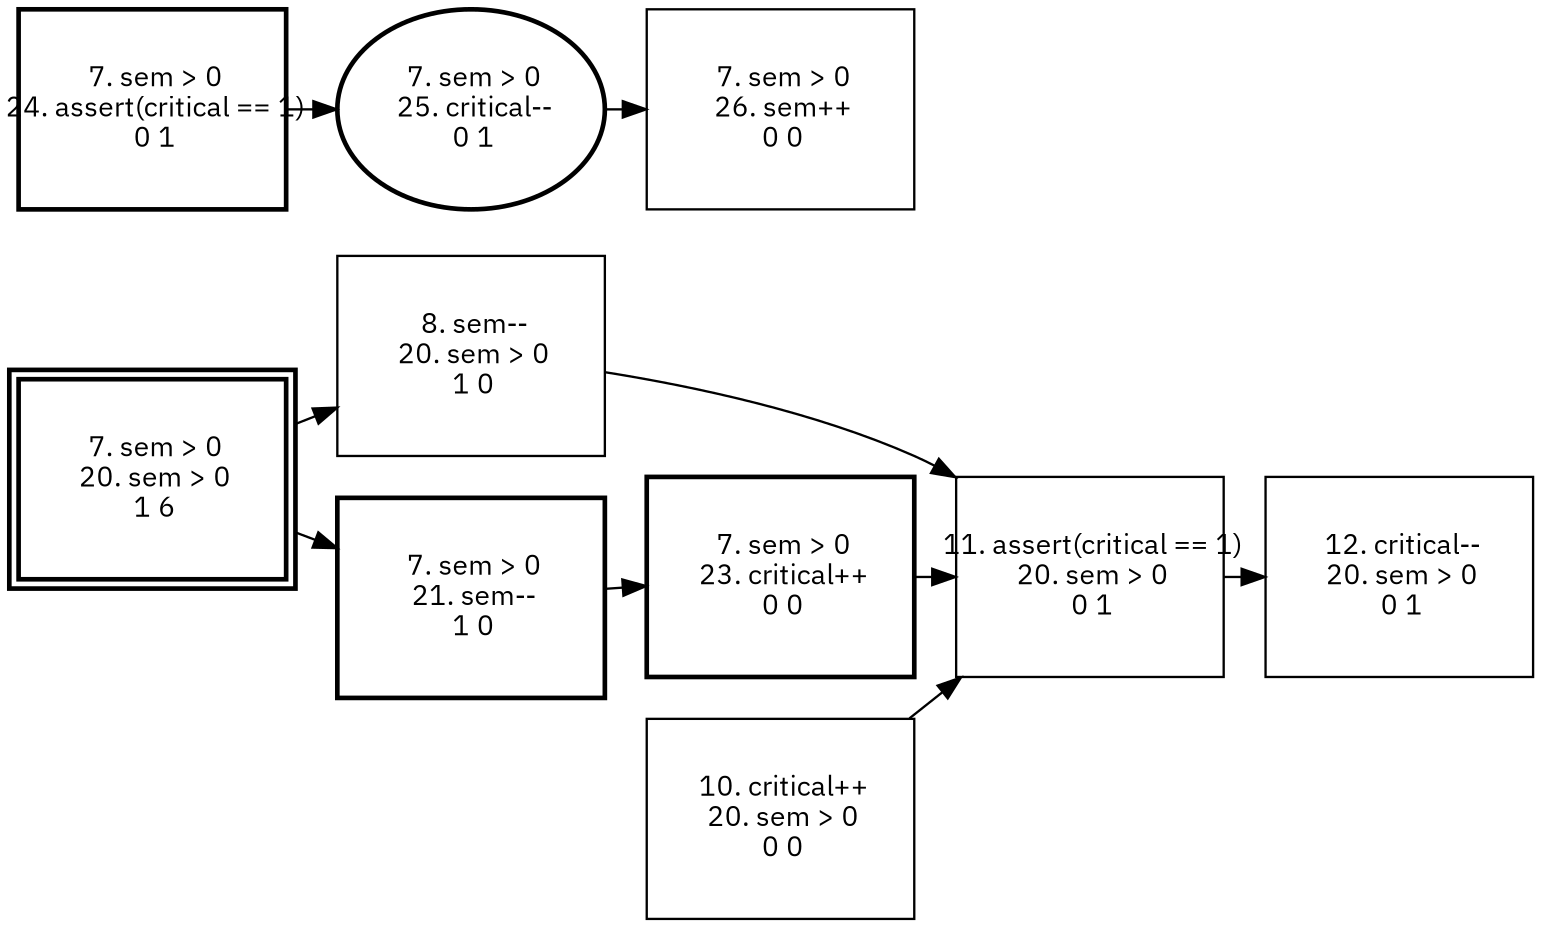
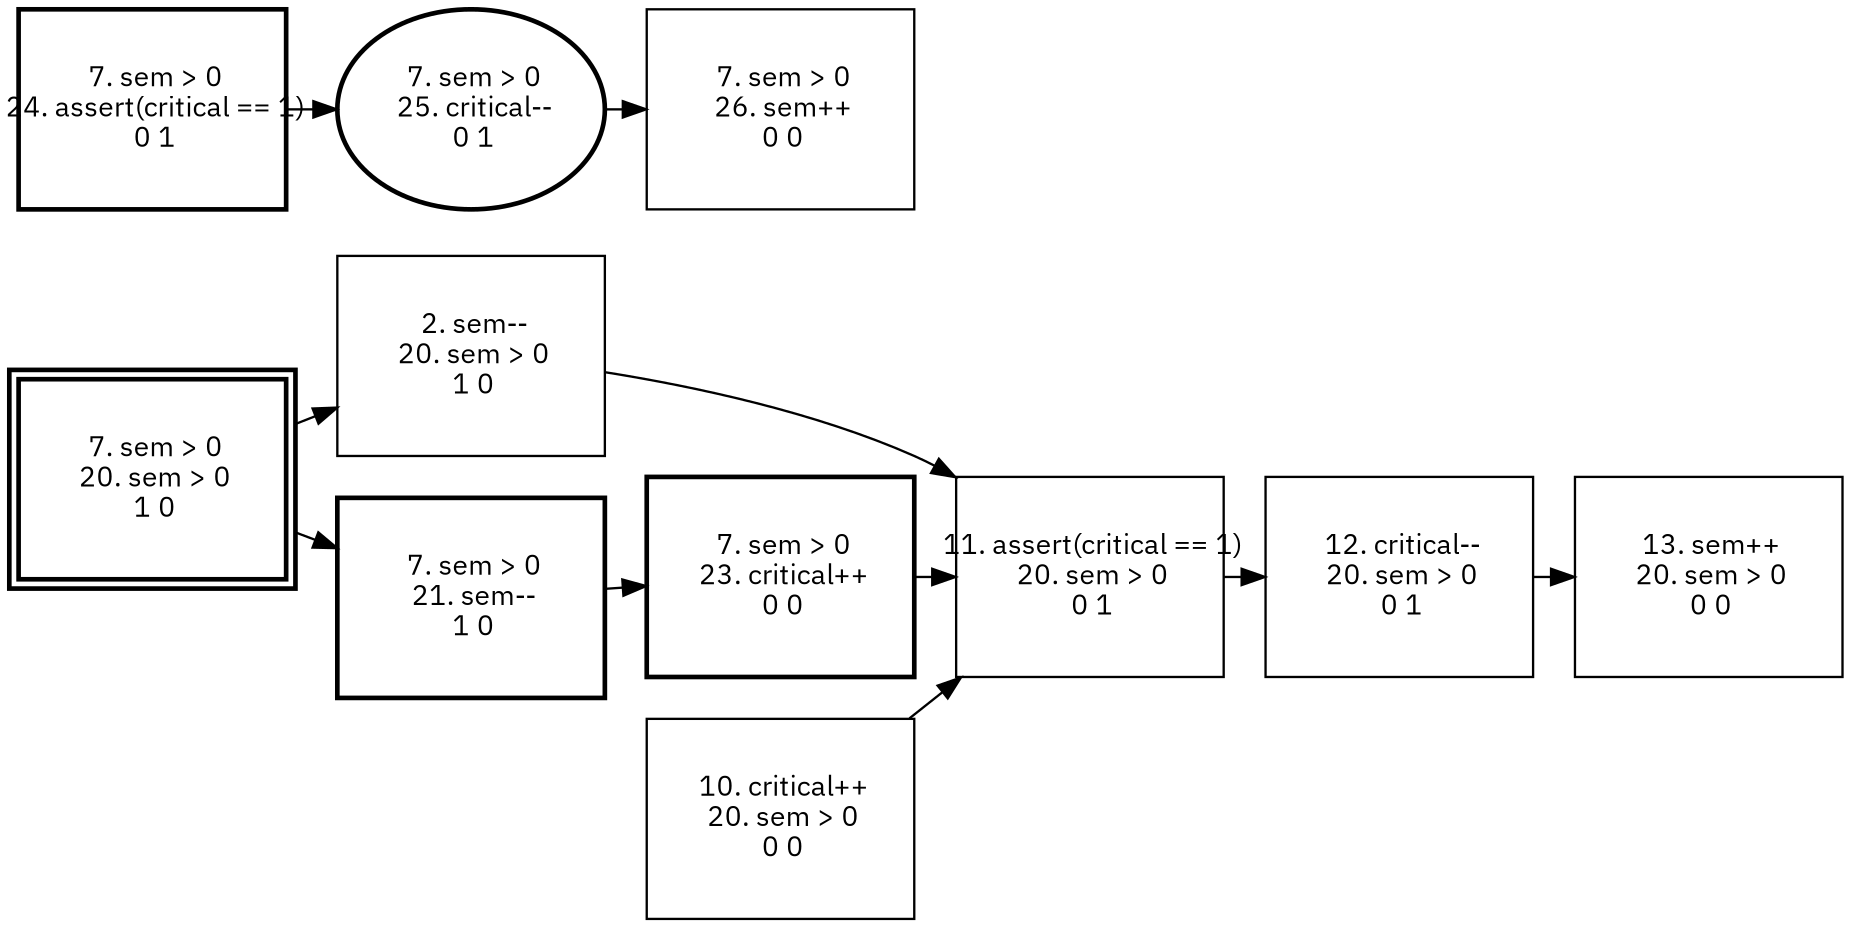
(471, 356) -> (471, 356)
(152, 479) -> (152, 479)
none -> (1709, 577)
